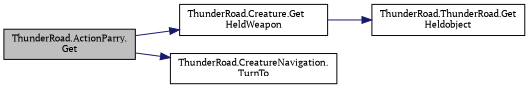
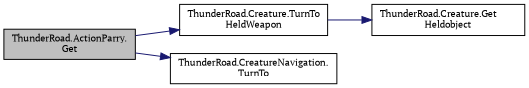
(254, 20) -> (254, 20)
(448, 20) -> (448, 20)
